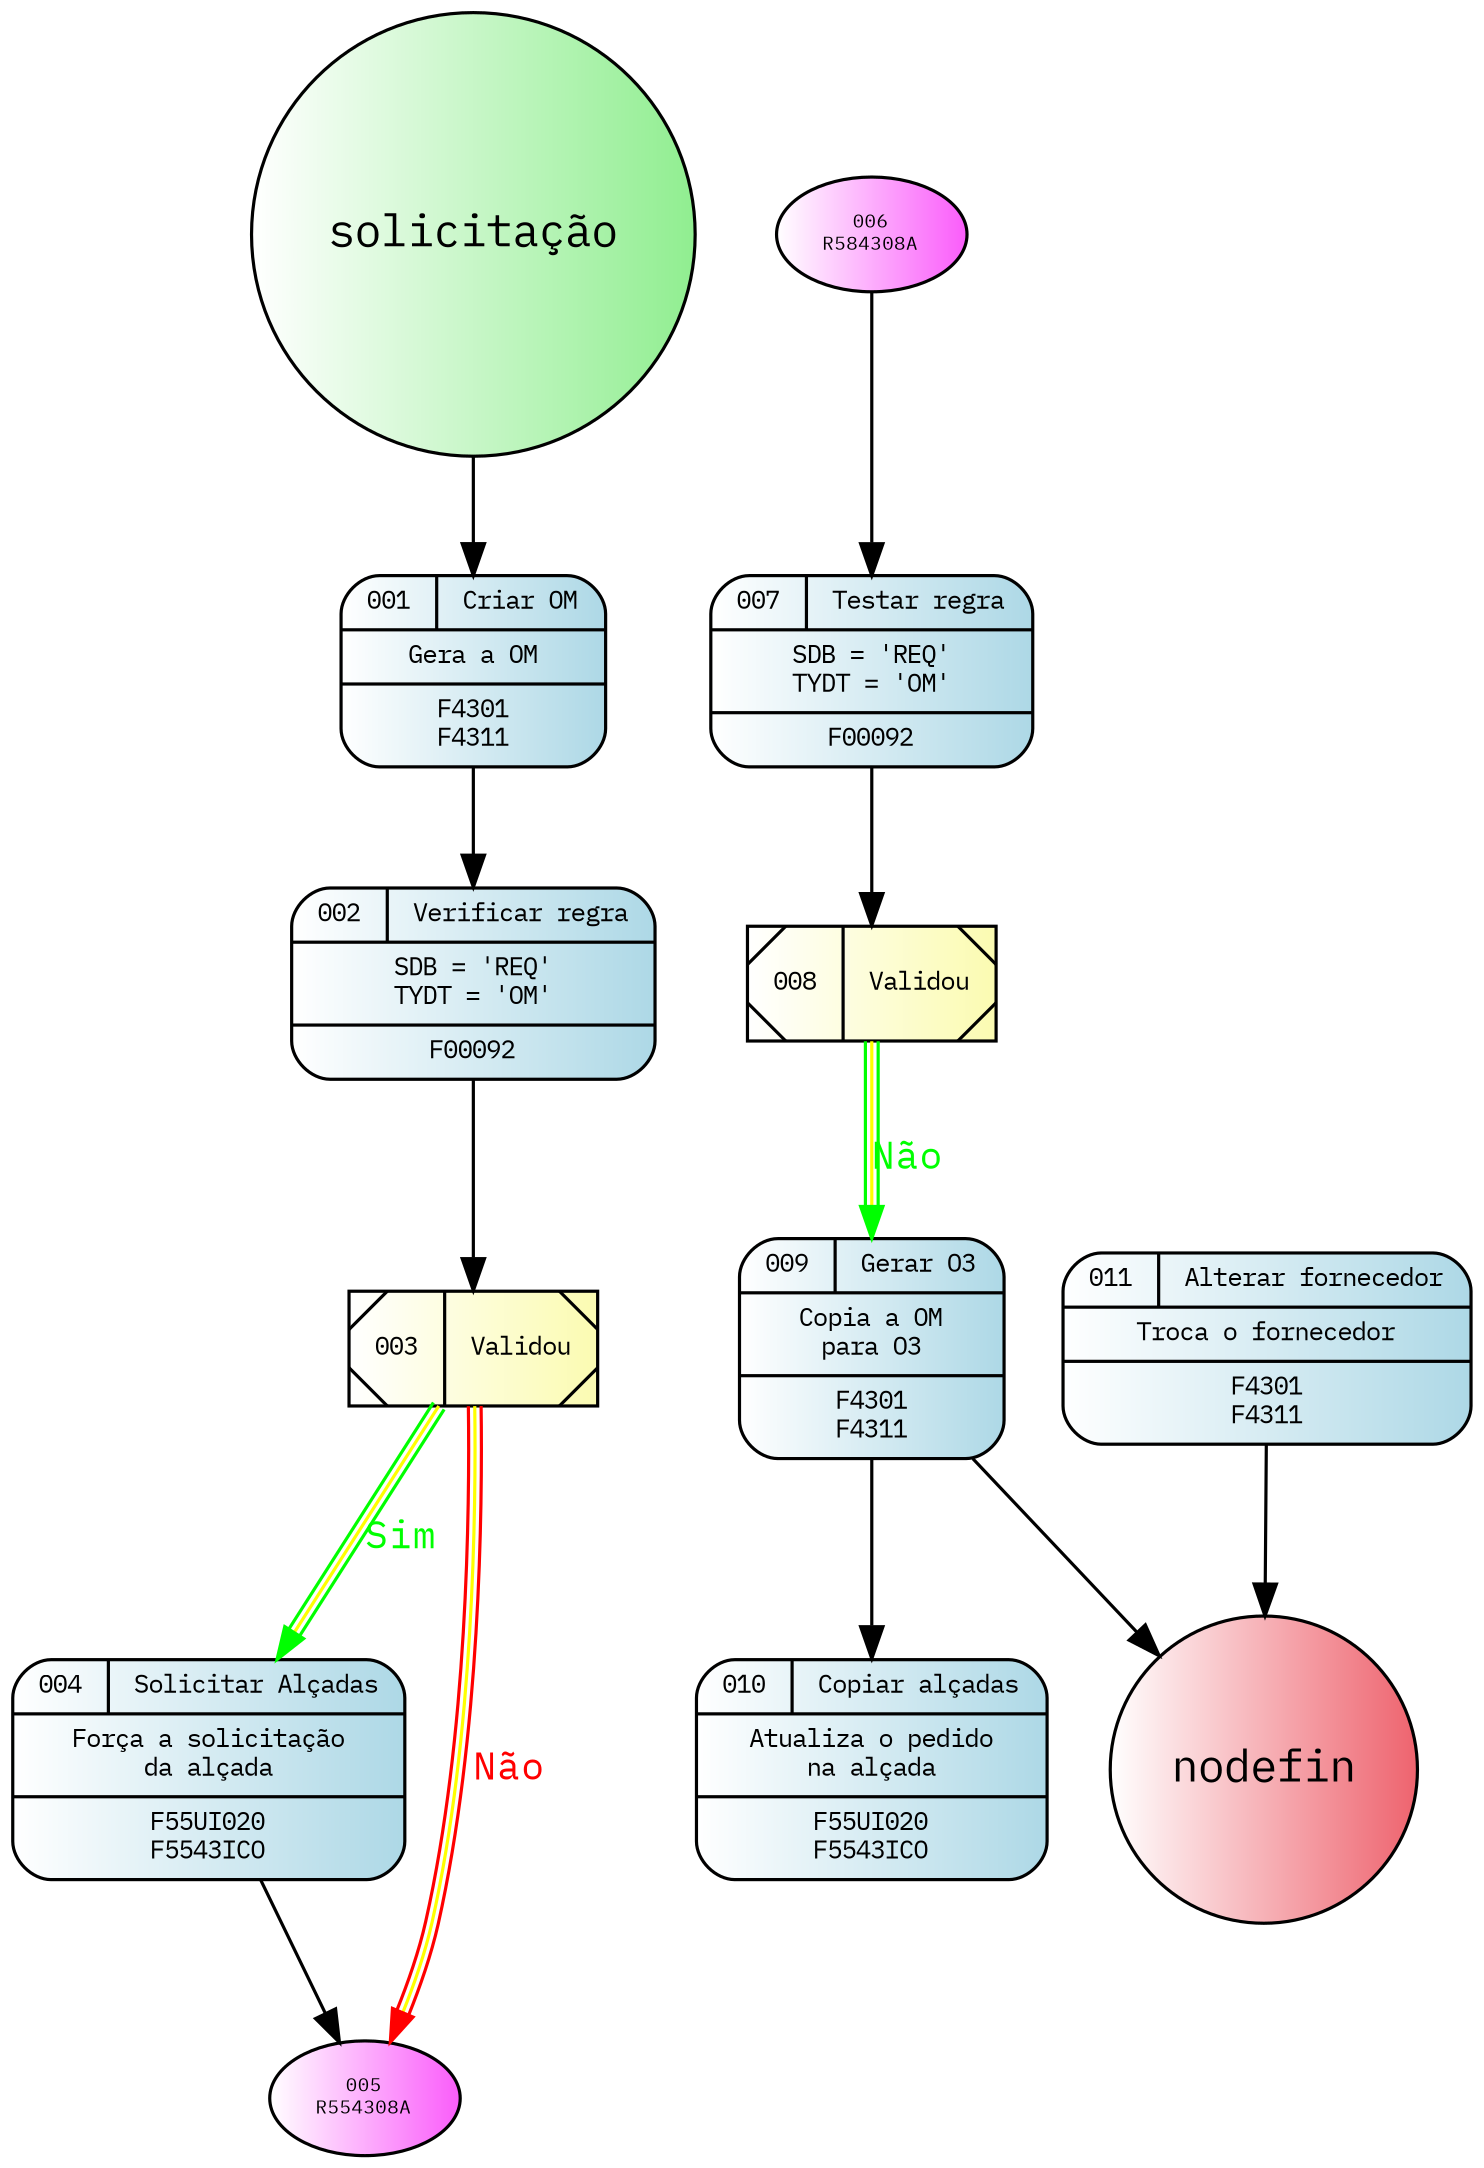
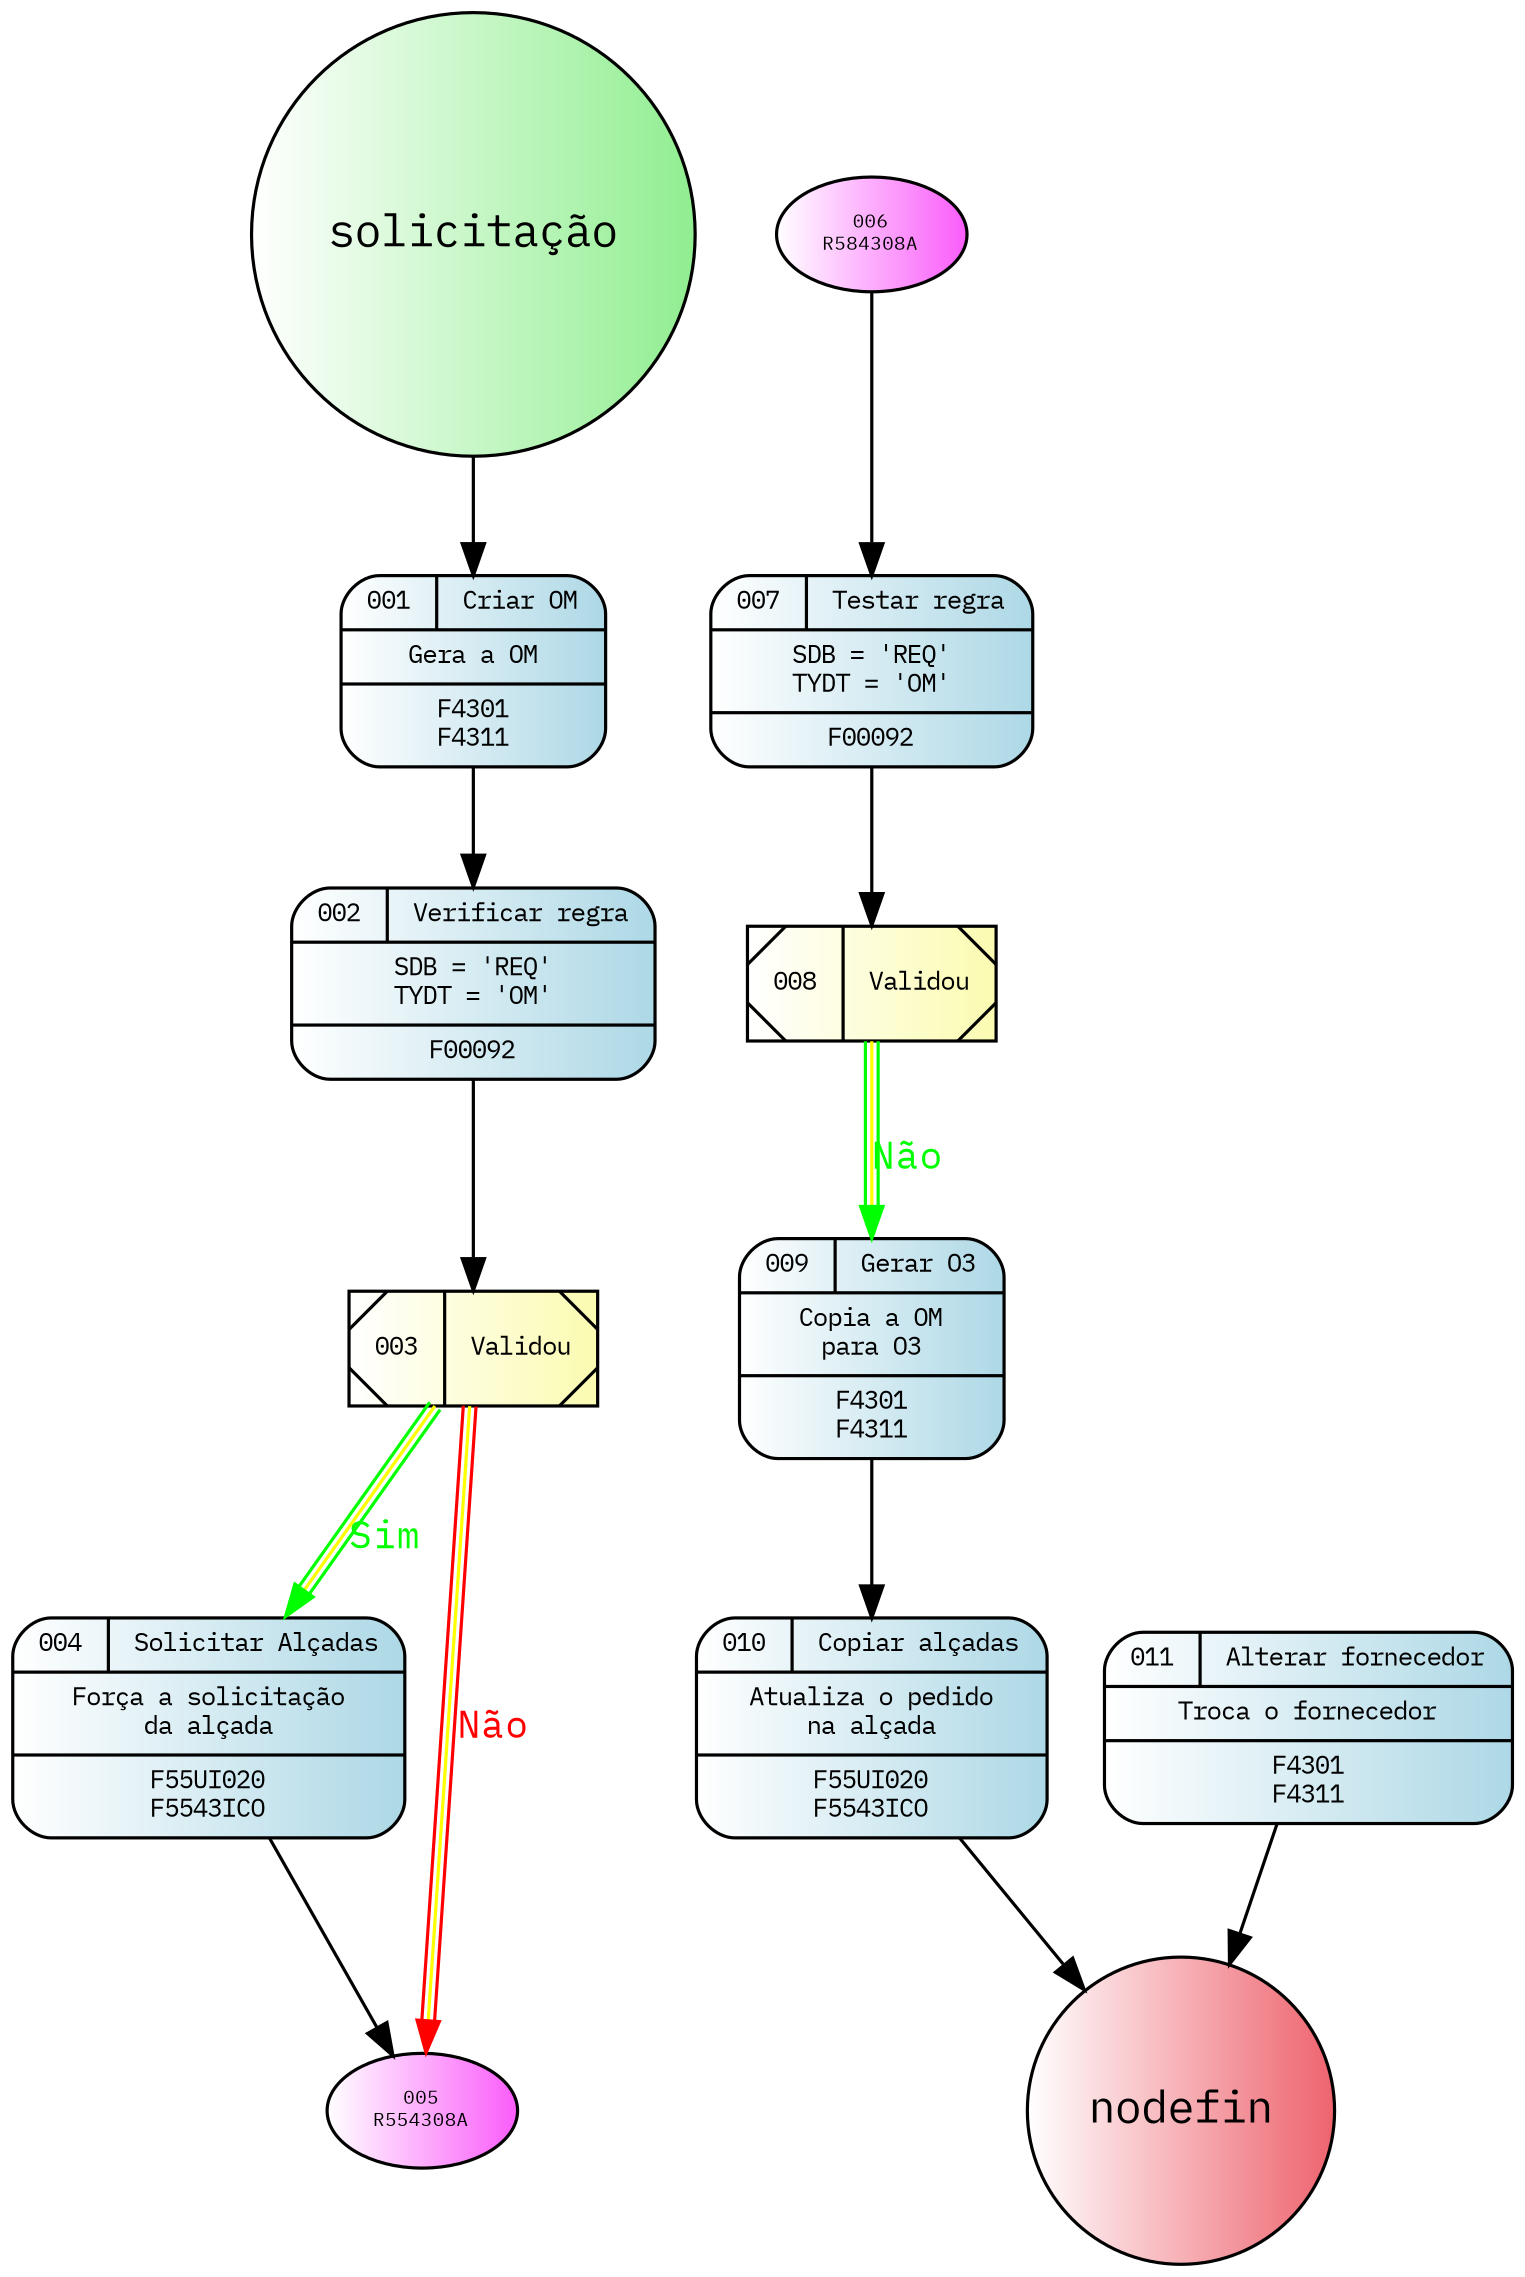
(1055, 1545) -> (1011, 1901)
